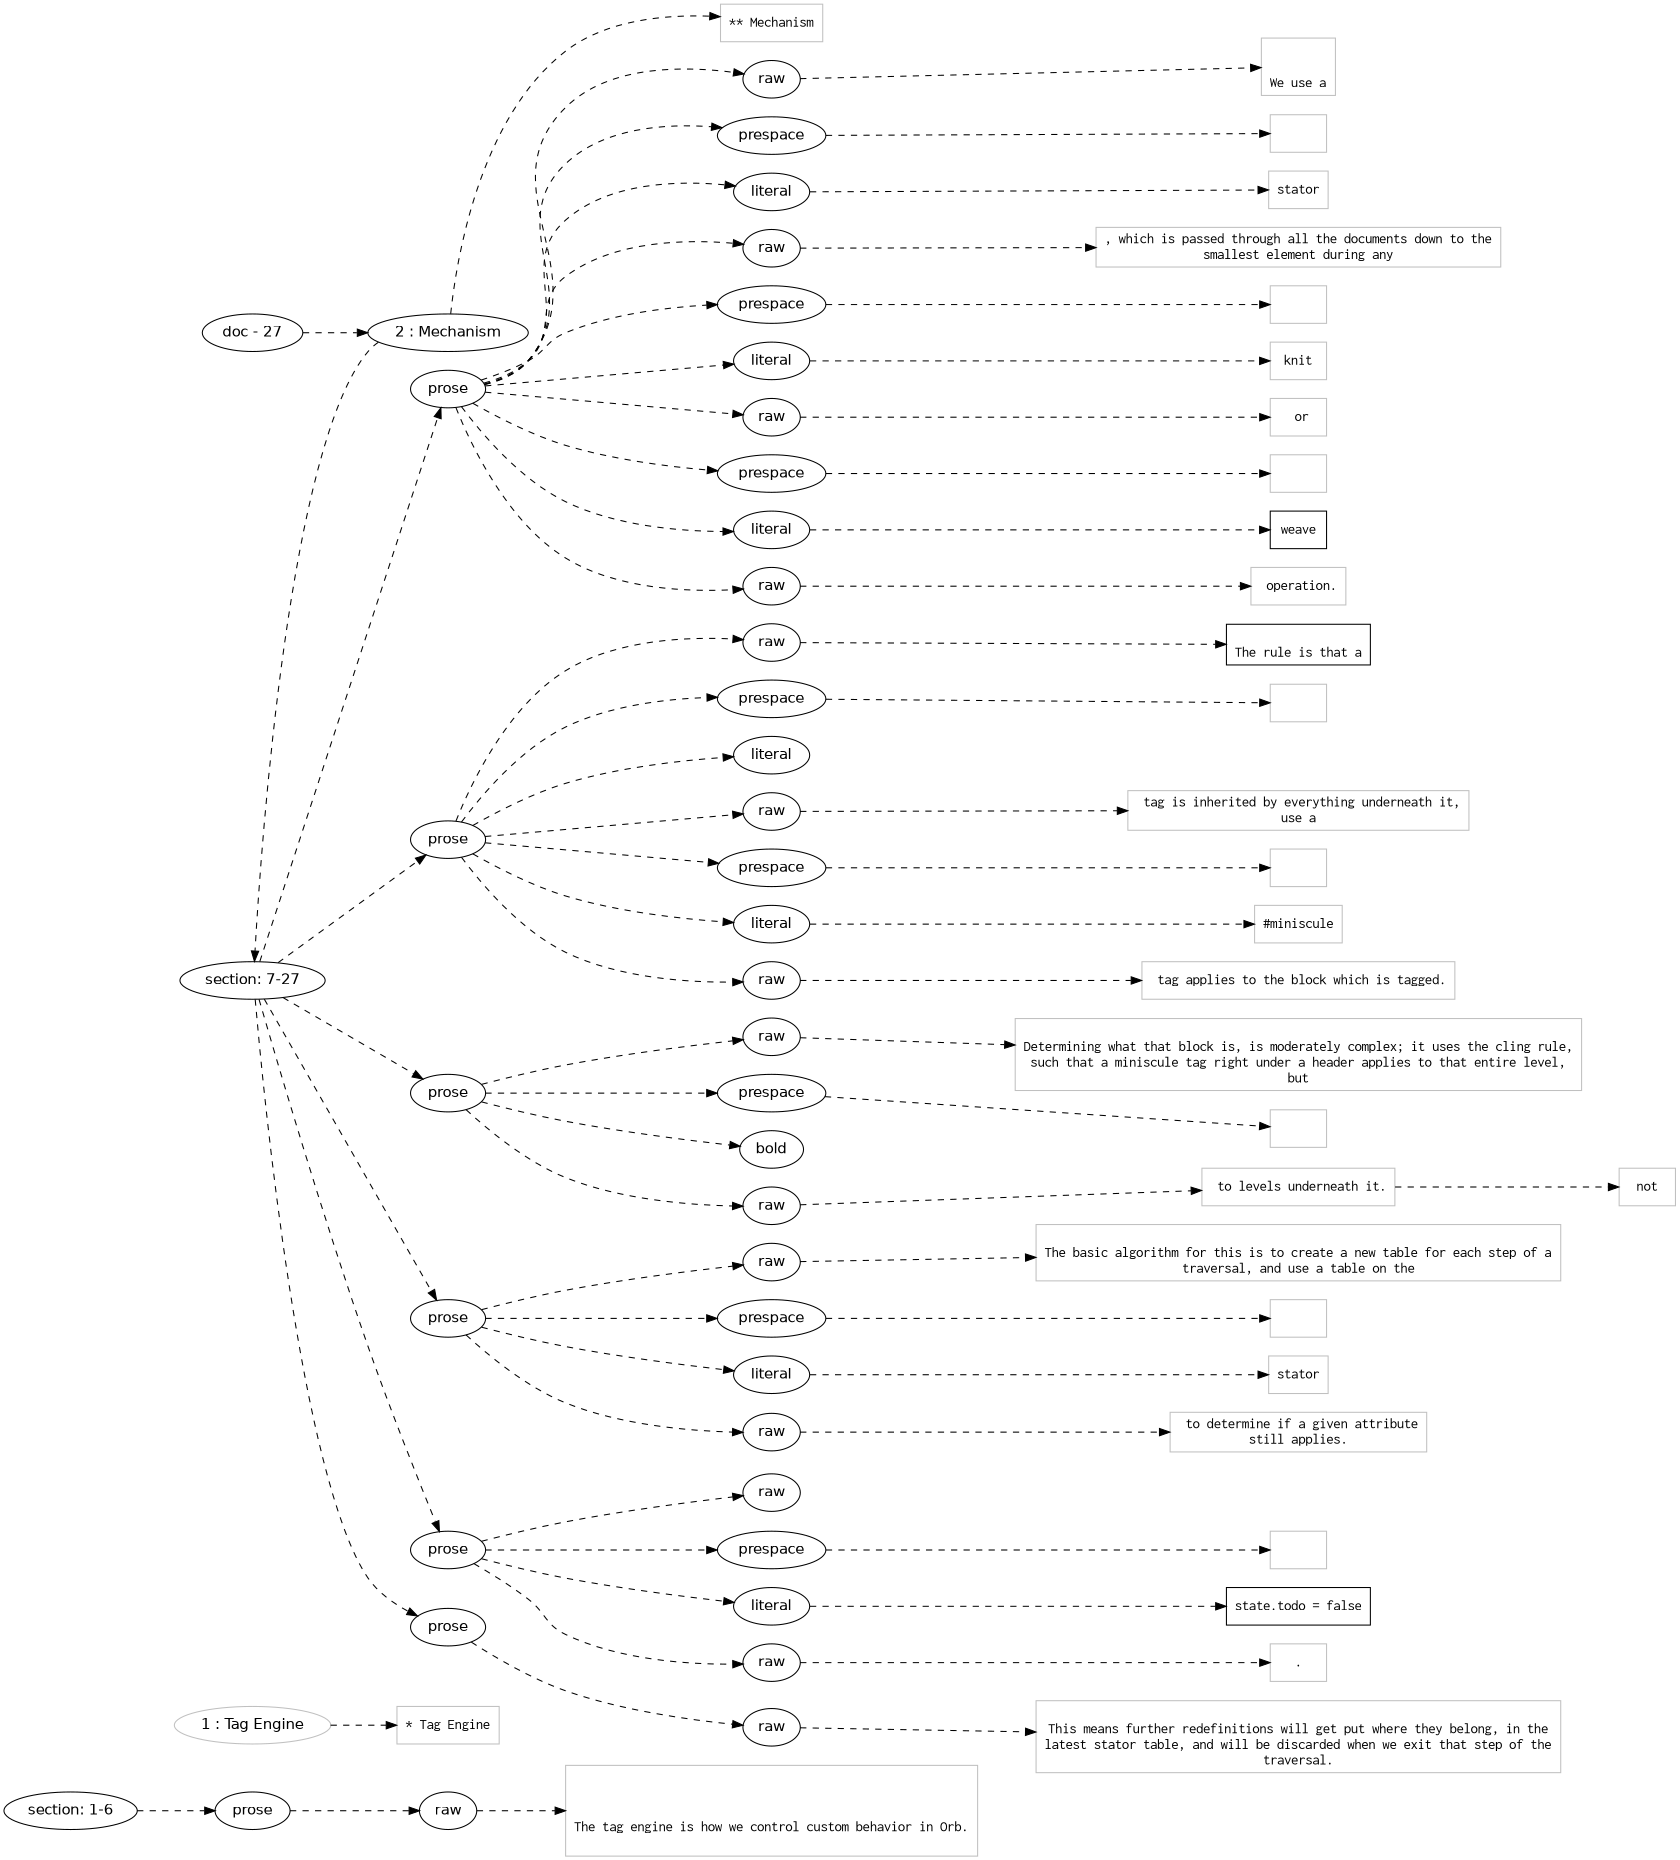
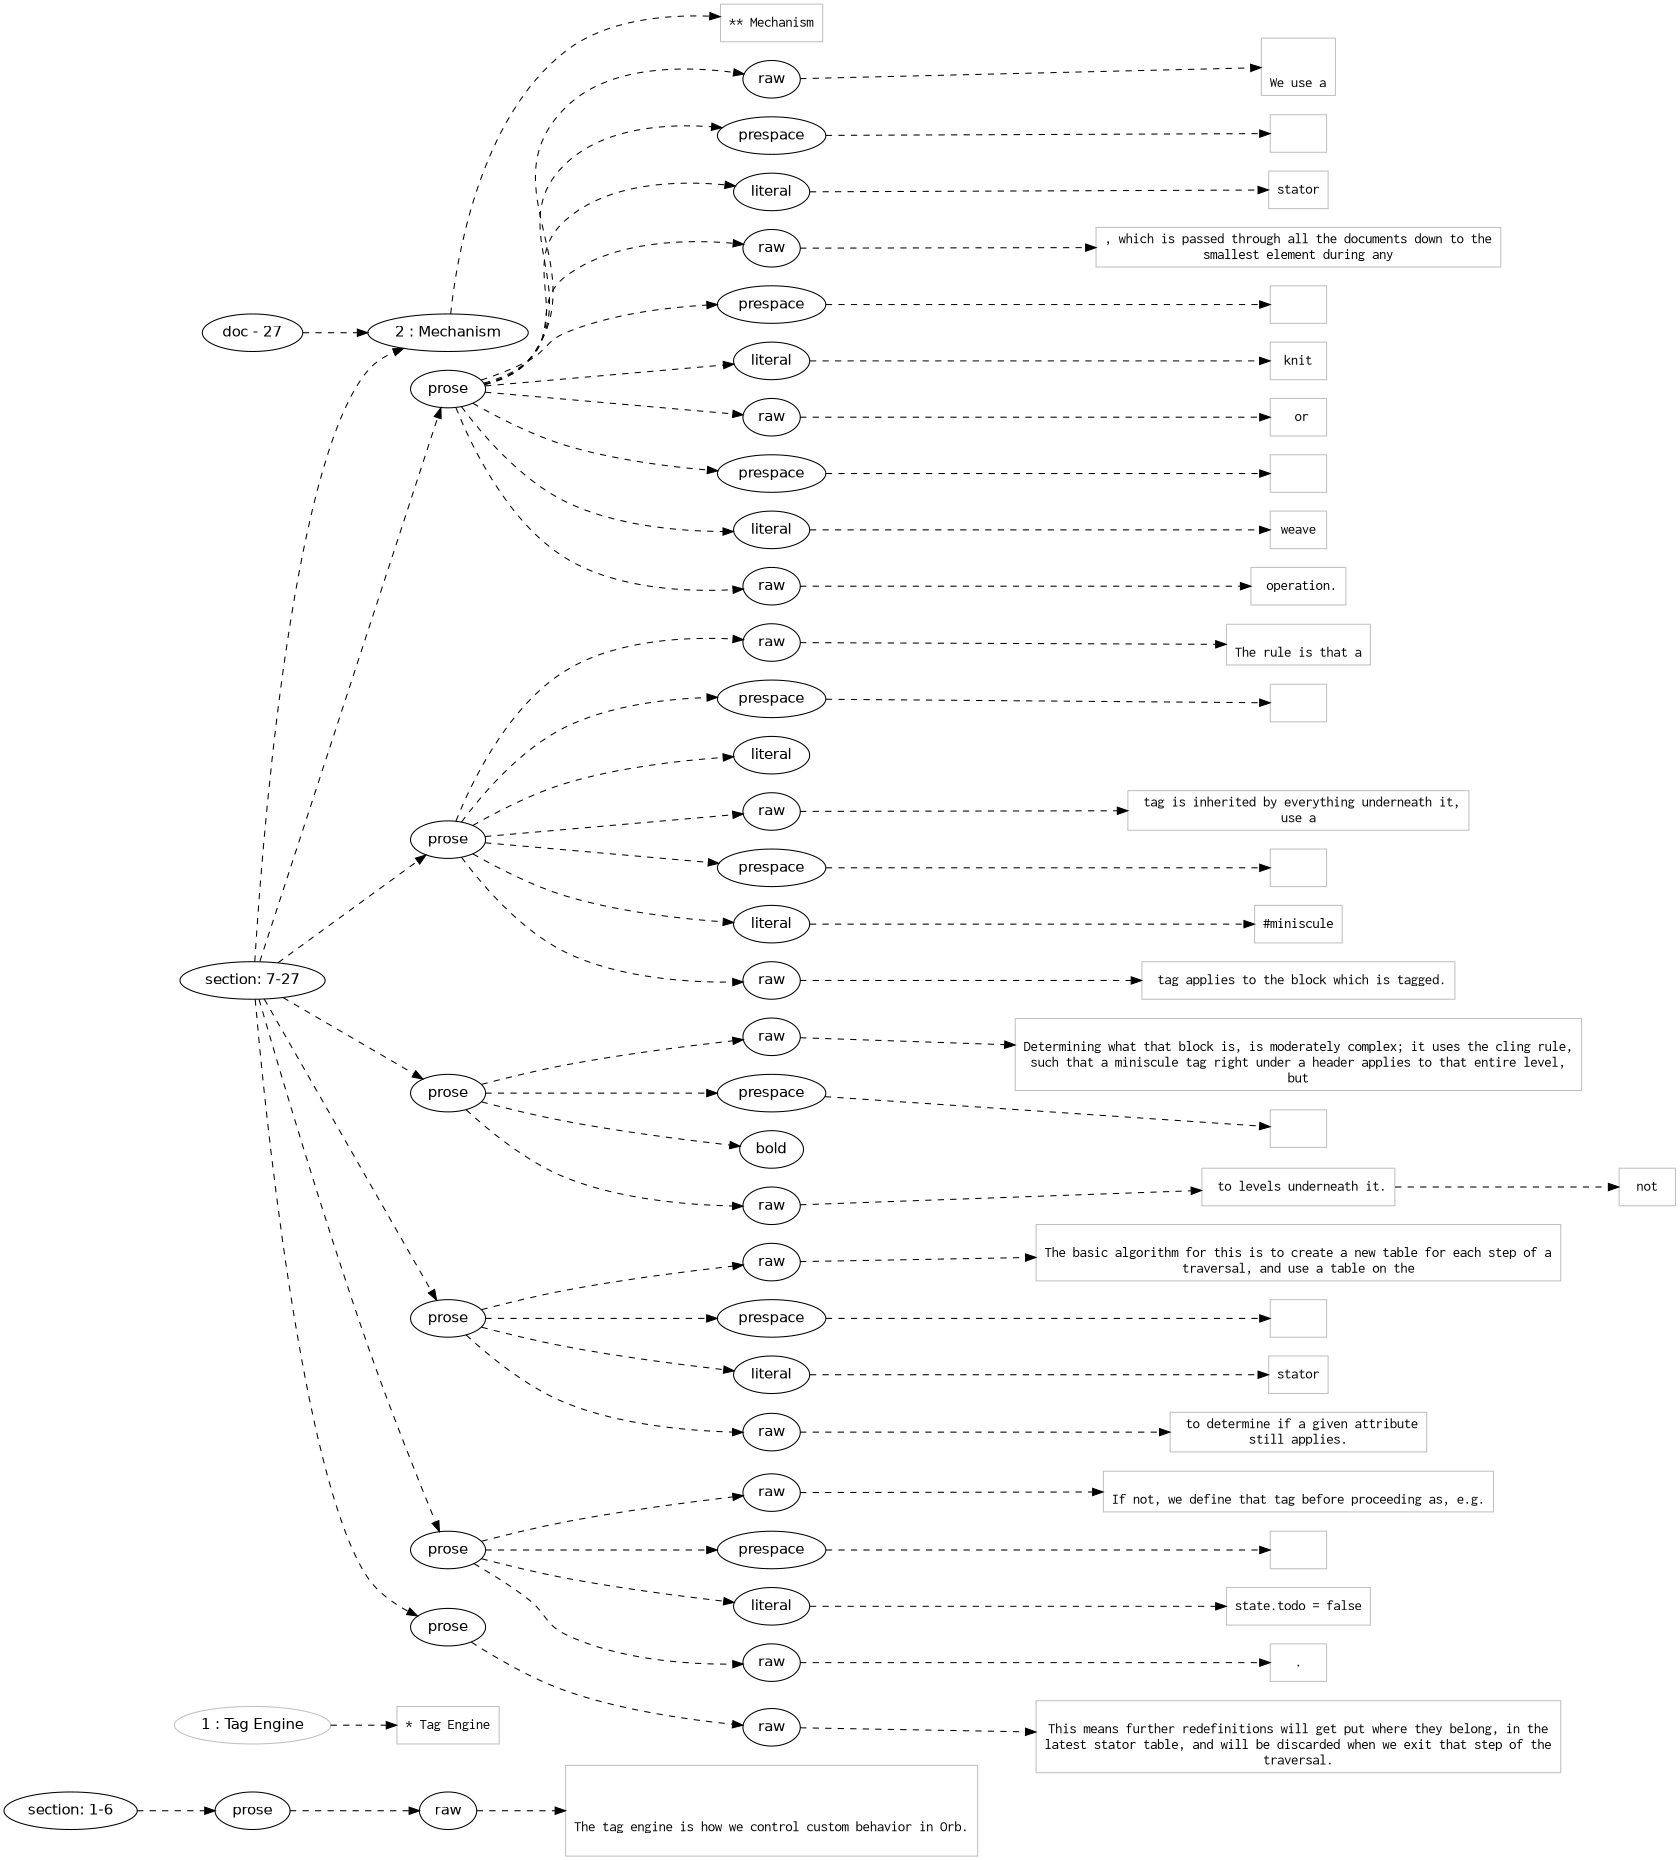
(1298, 530) -> (1298, 530)
(285, 638) -> (287, 644)
(1298, 645) -> (1298, 645)
none -> (1298, 1492)
(1298, 1606) -> (1298, 1606)
